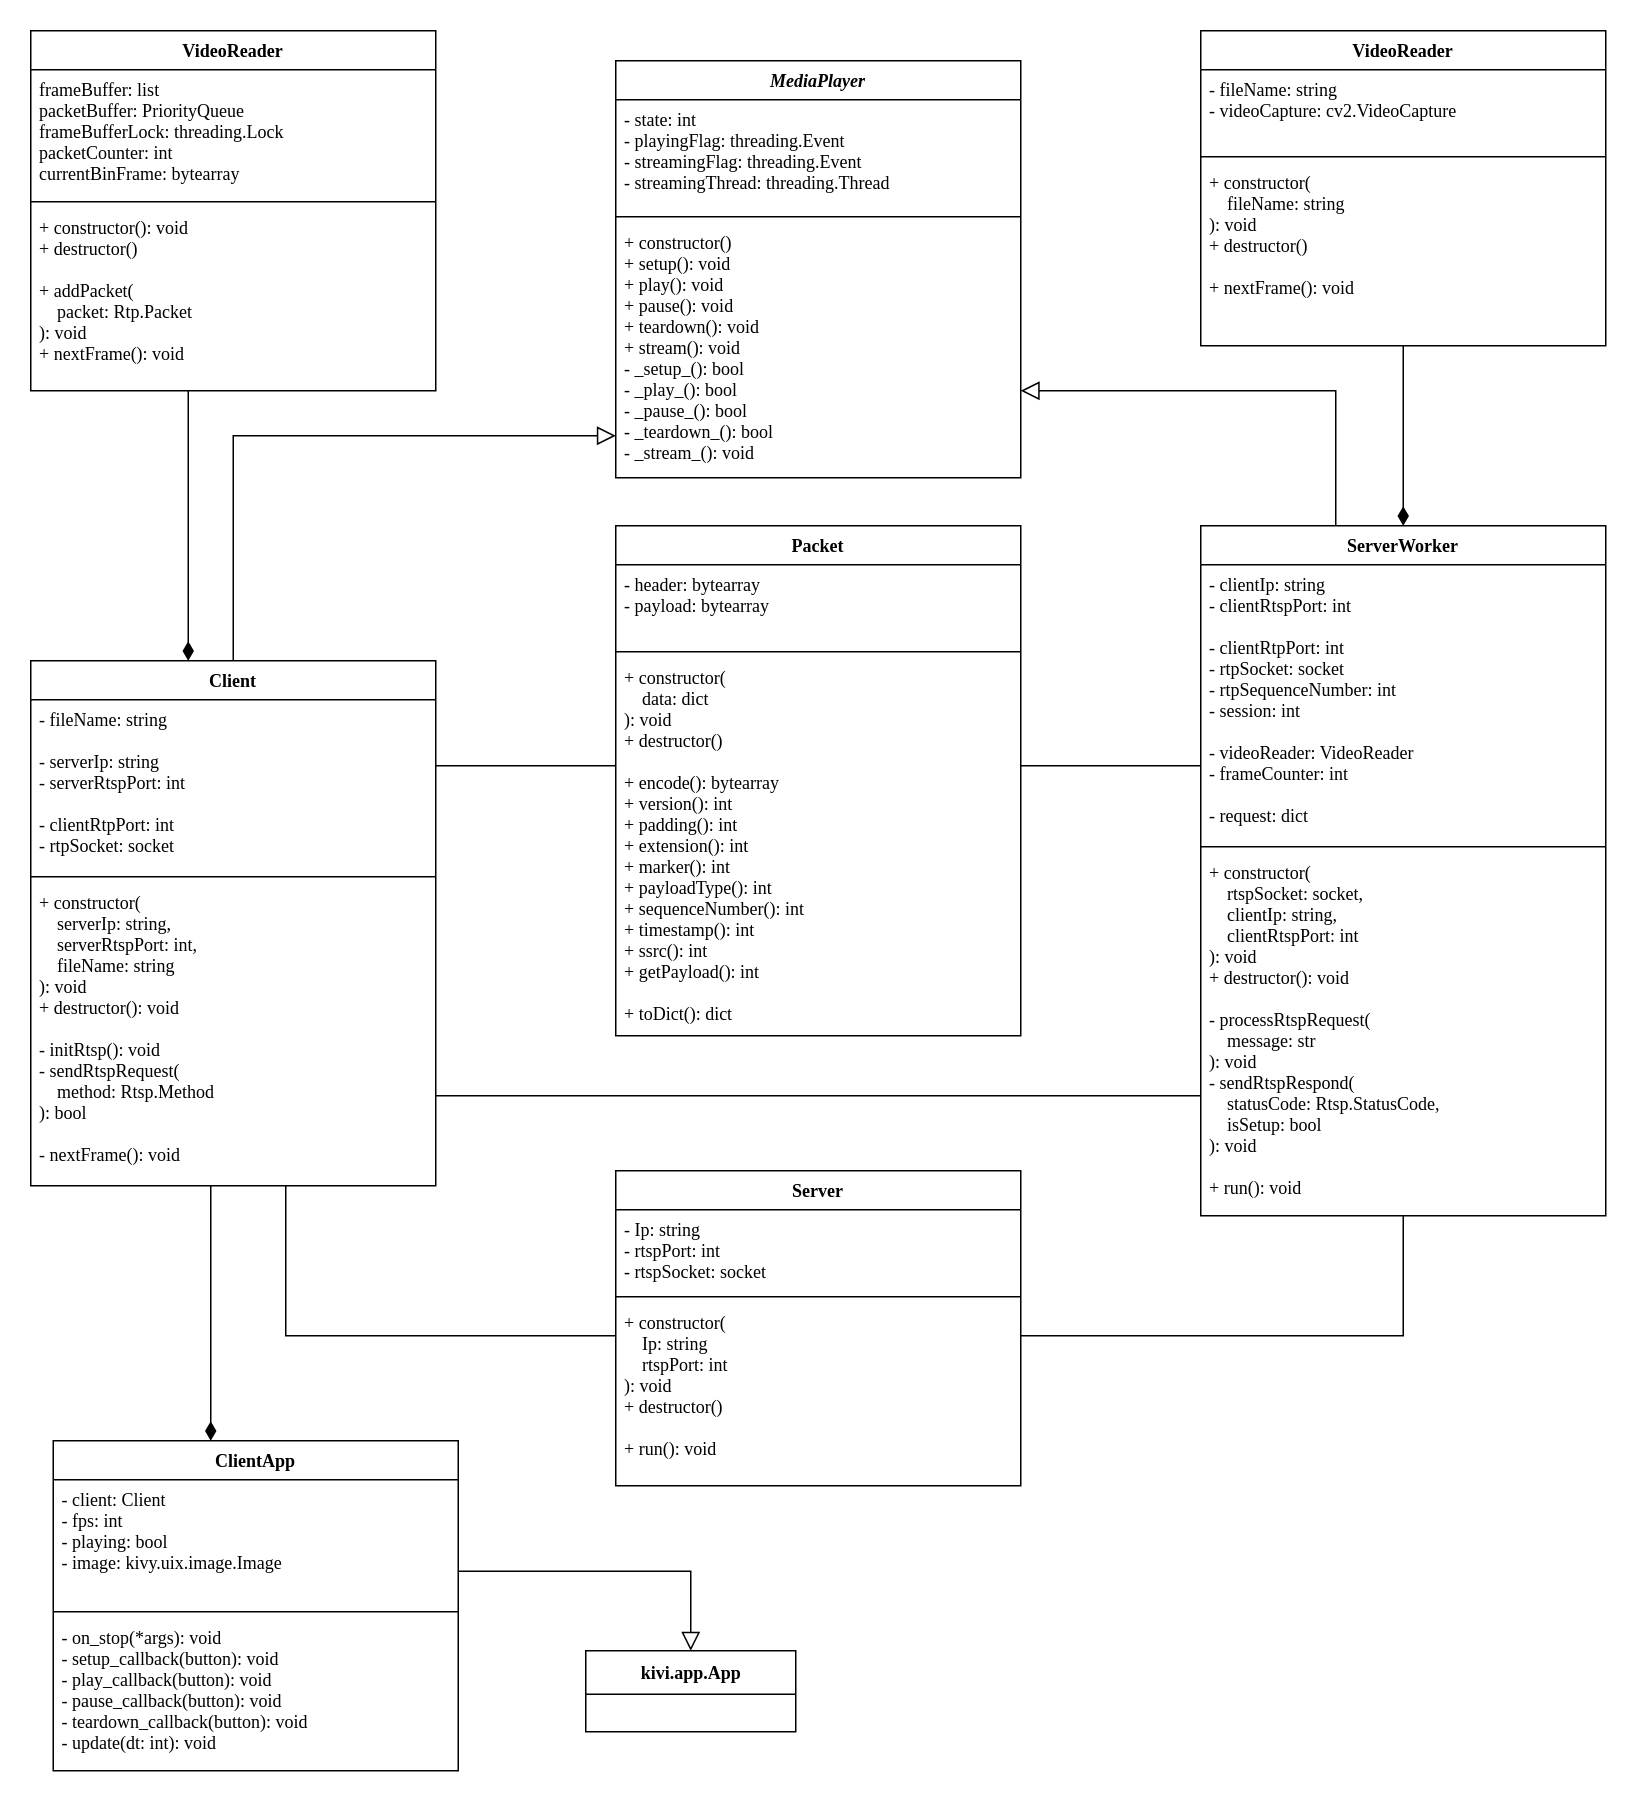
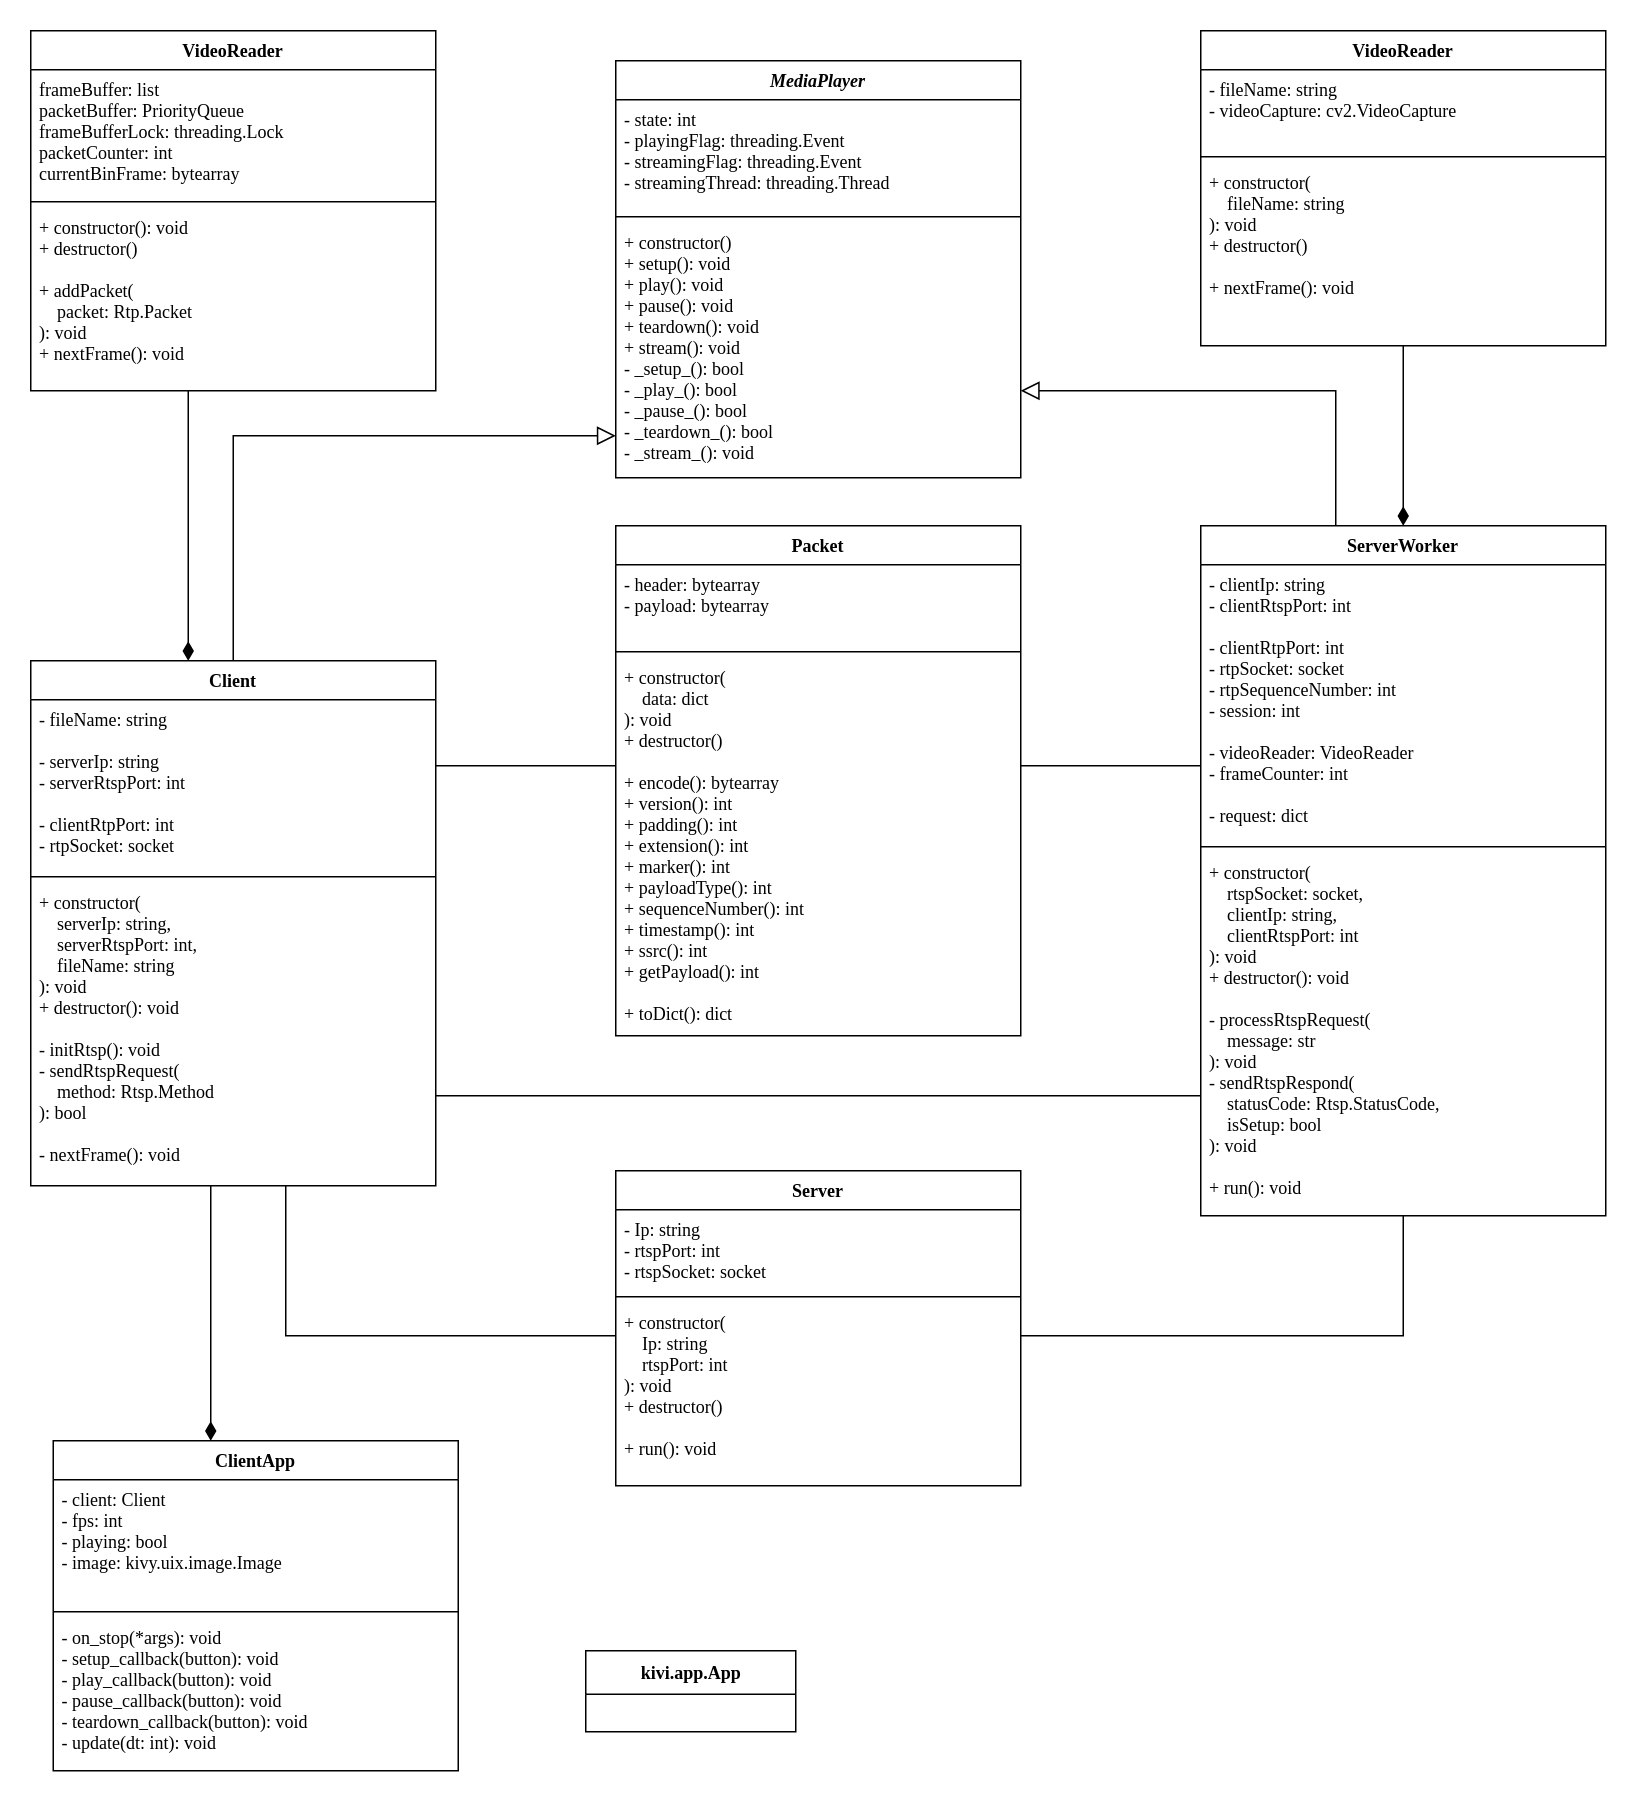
(606, 1571) -> none
